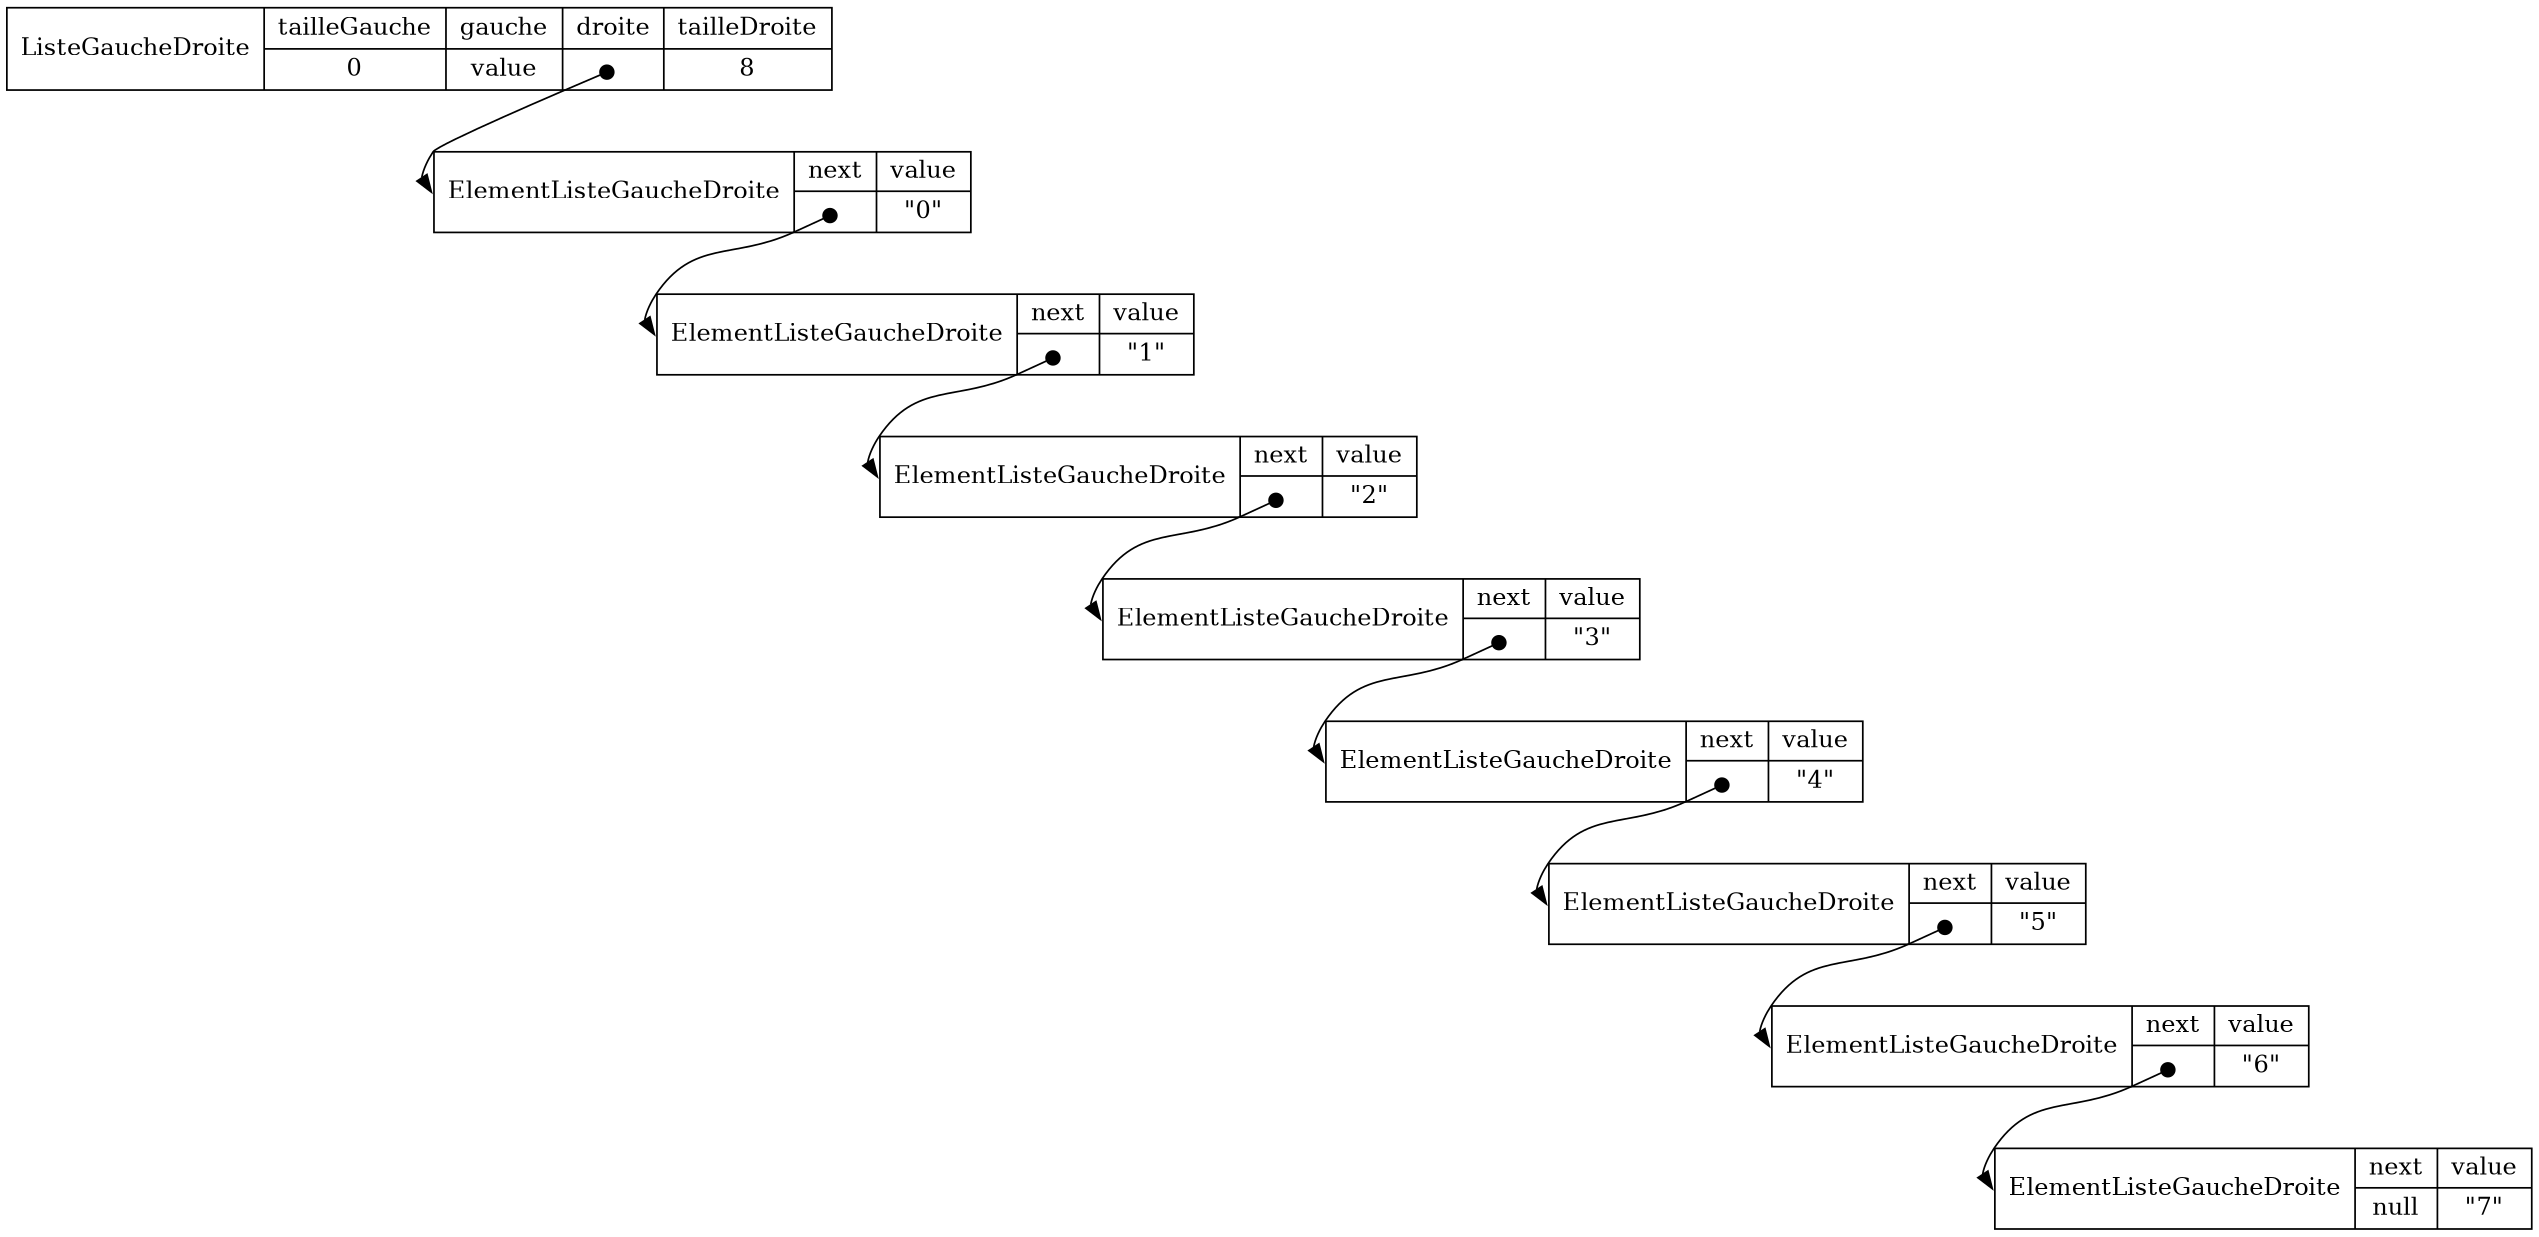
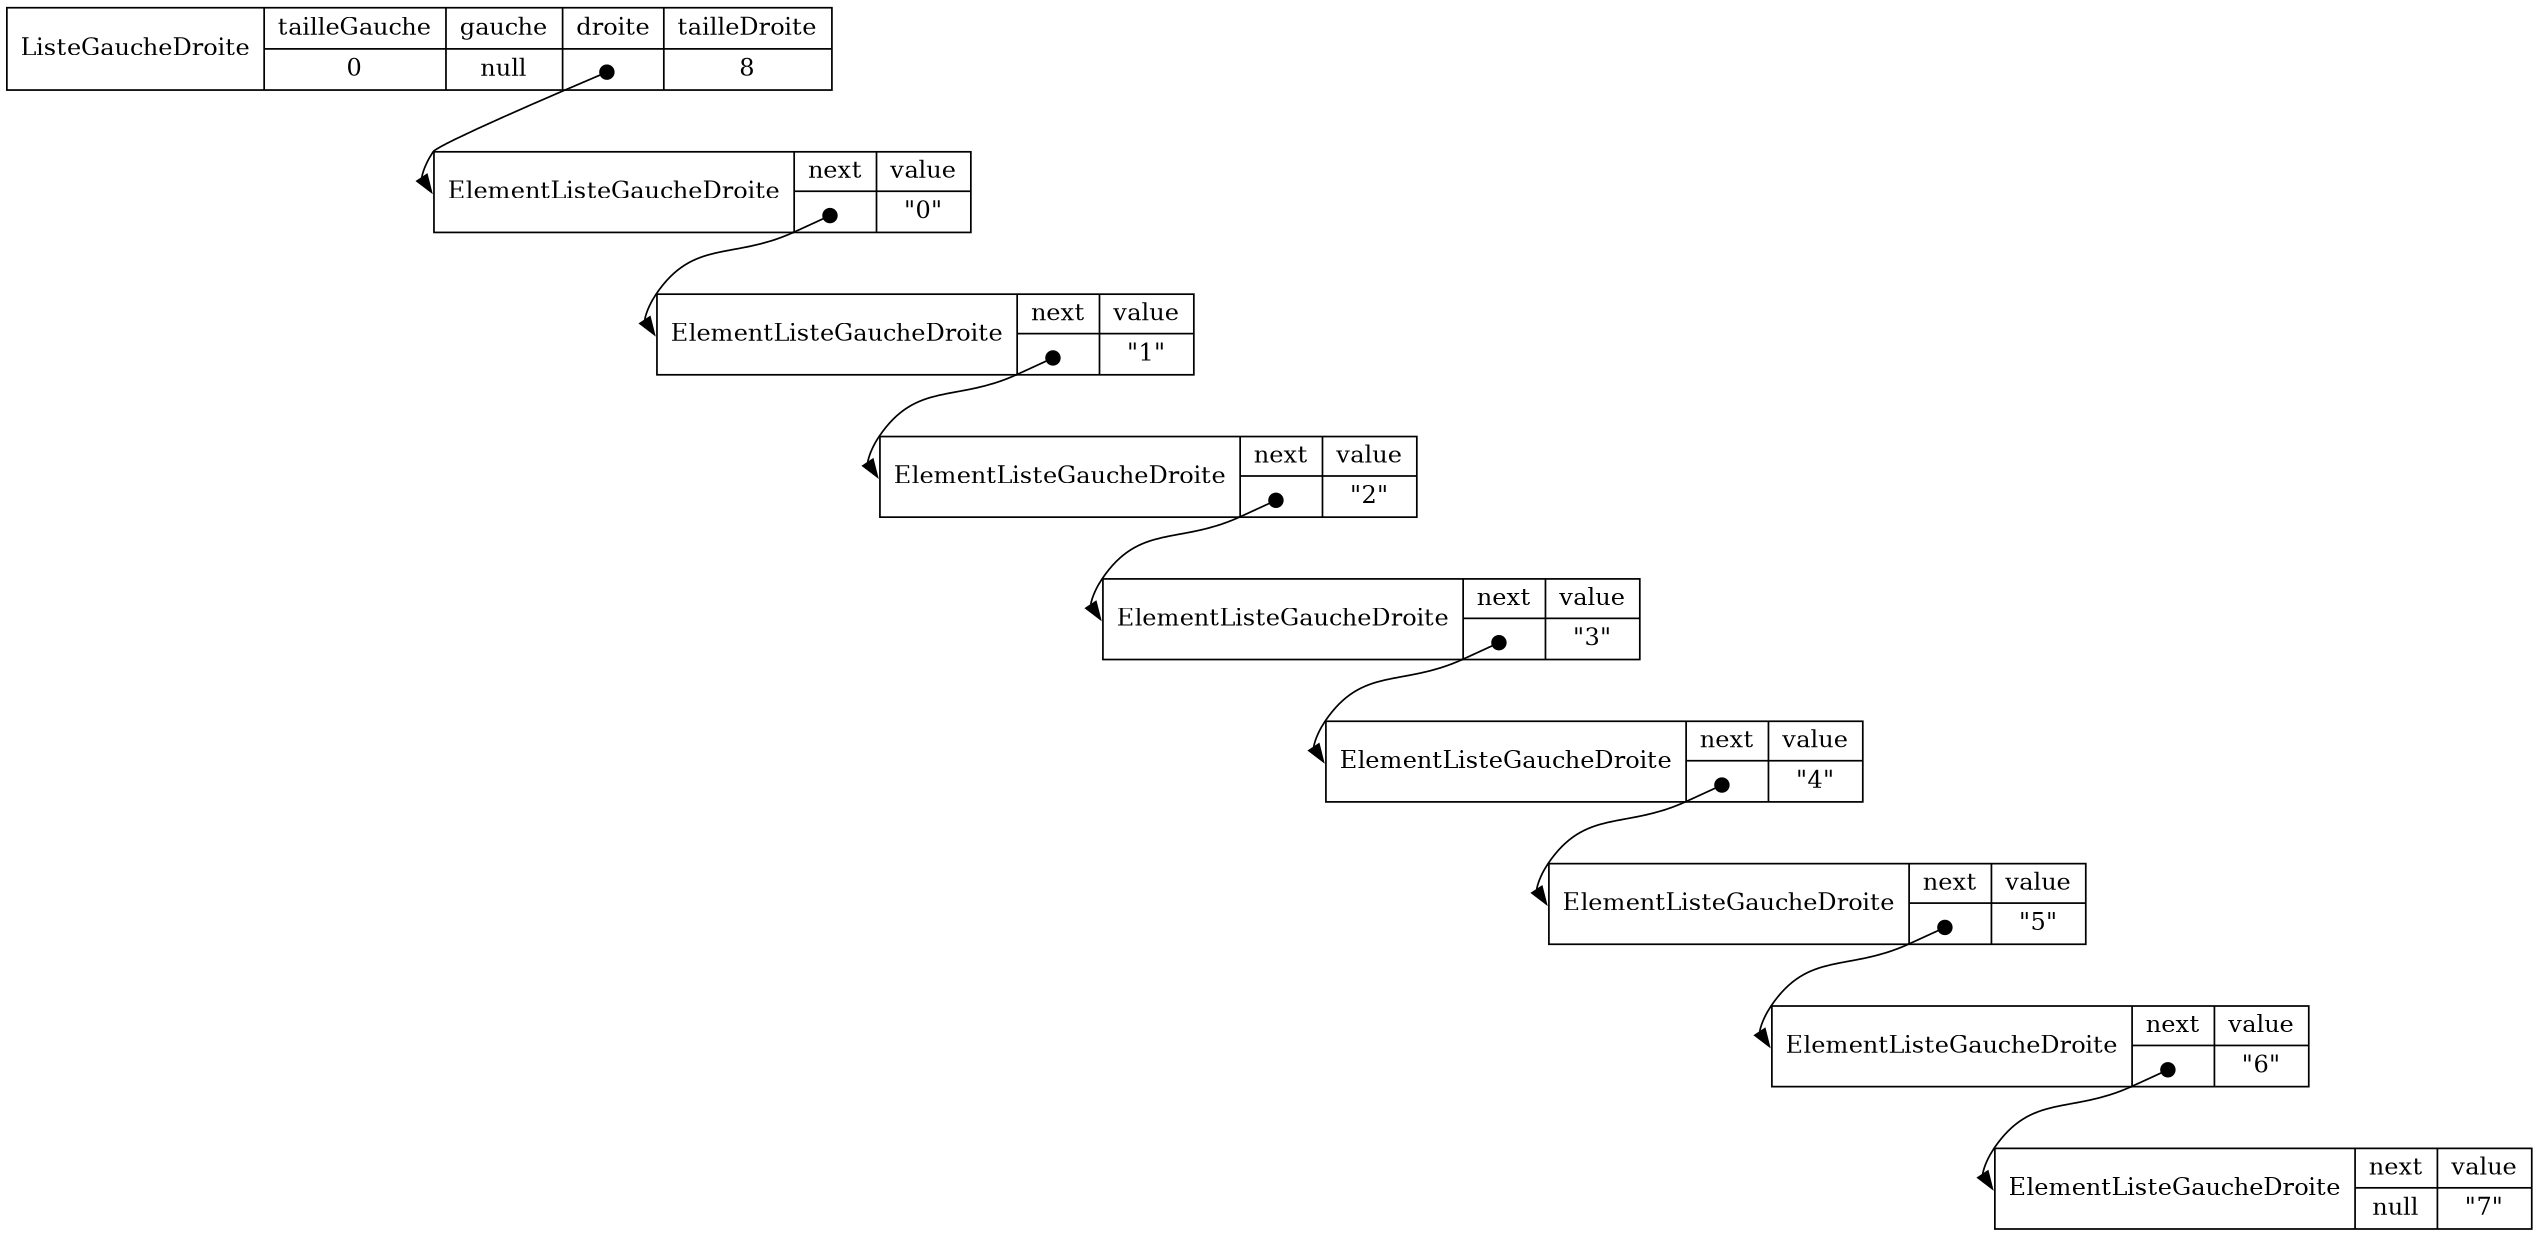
(504, 69) -> (504, 69)
